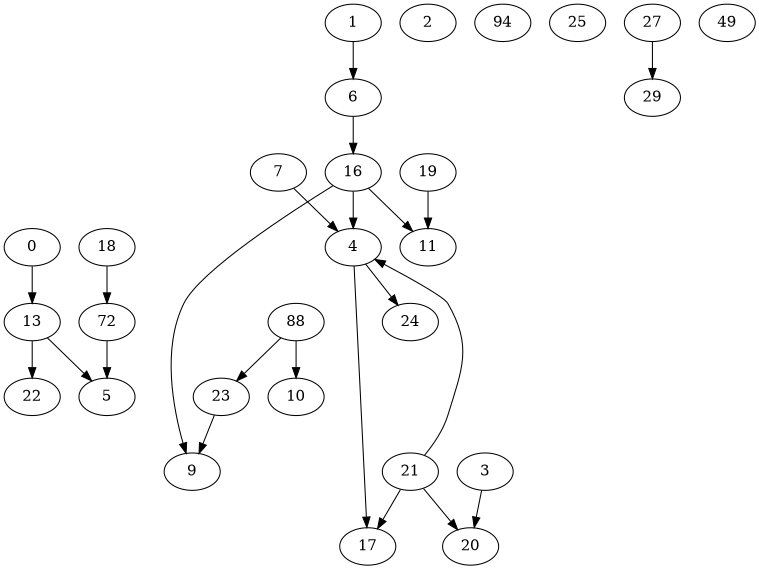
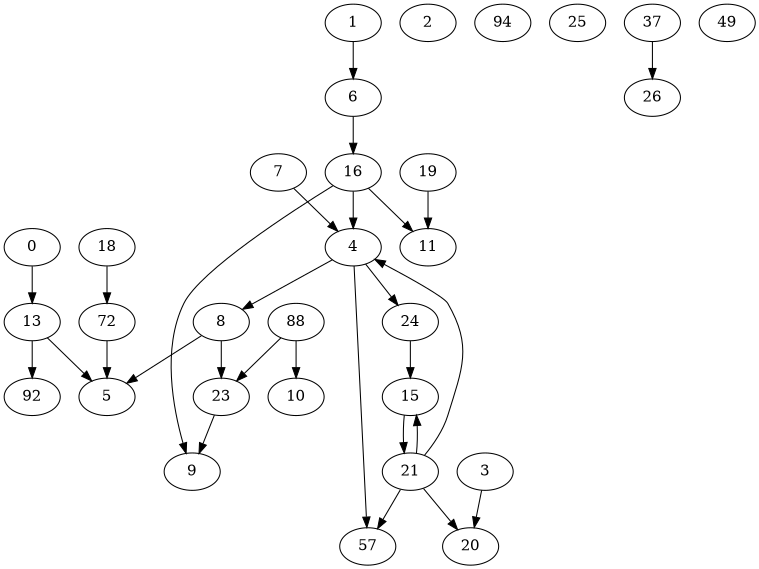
(652, 23) -> (652, 23)
(652, 98) -> (652, 98)
none -> (221, 322)
(32, 397) -> (32, 397)
none -> (410, 397)
(368, 546) -> (368, 546)
